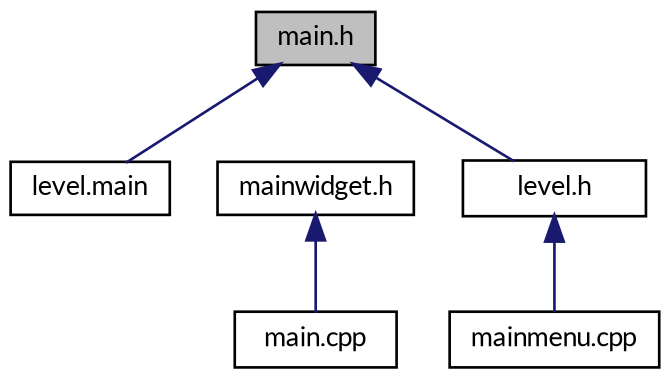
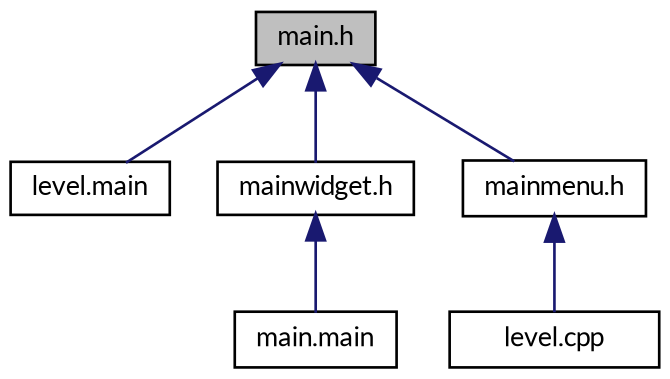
none -> (316, 127)
(554, 188) -> (554, 188)
(316, 340) -> (316, 340)
(554, 340) -> (554, 340)
